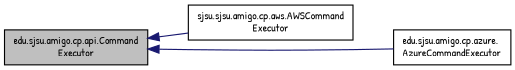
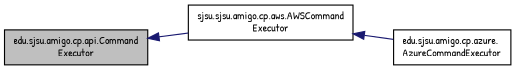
(276, 50) -> (379, 37)
